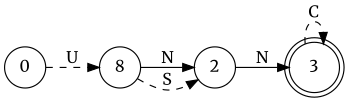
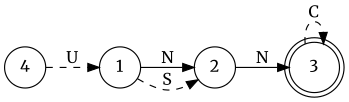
(25, 67) -> (25, 67)
(120, 67) -> (120, 67)
